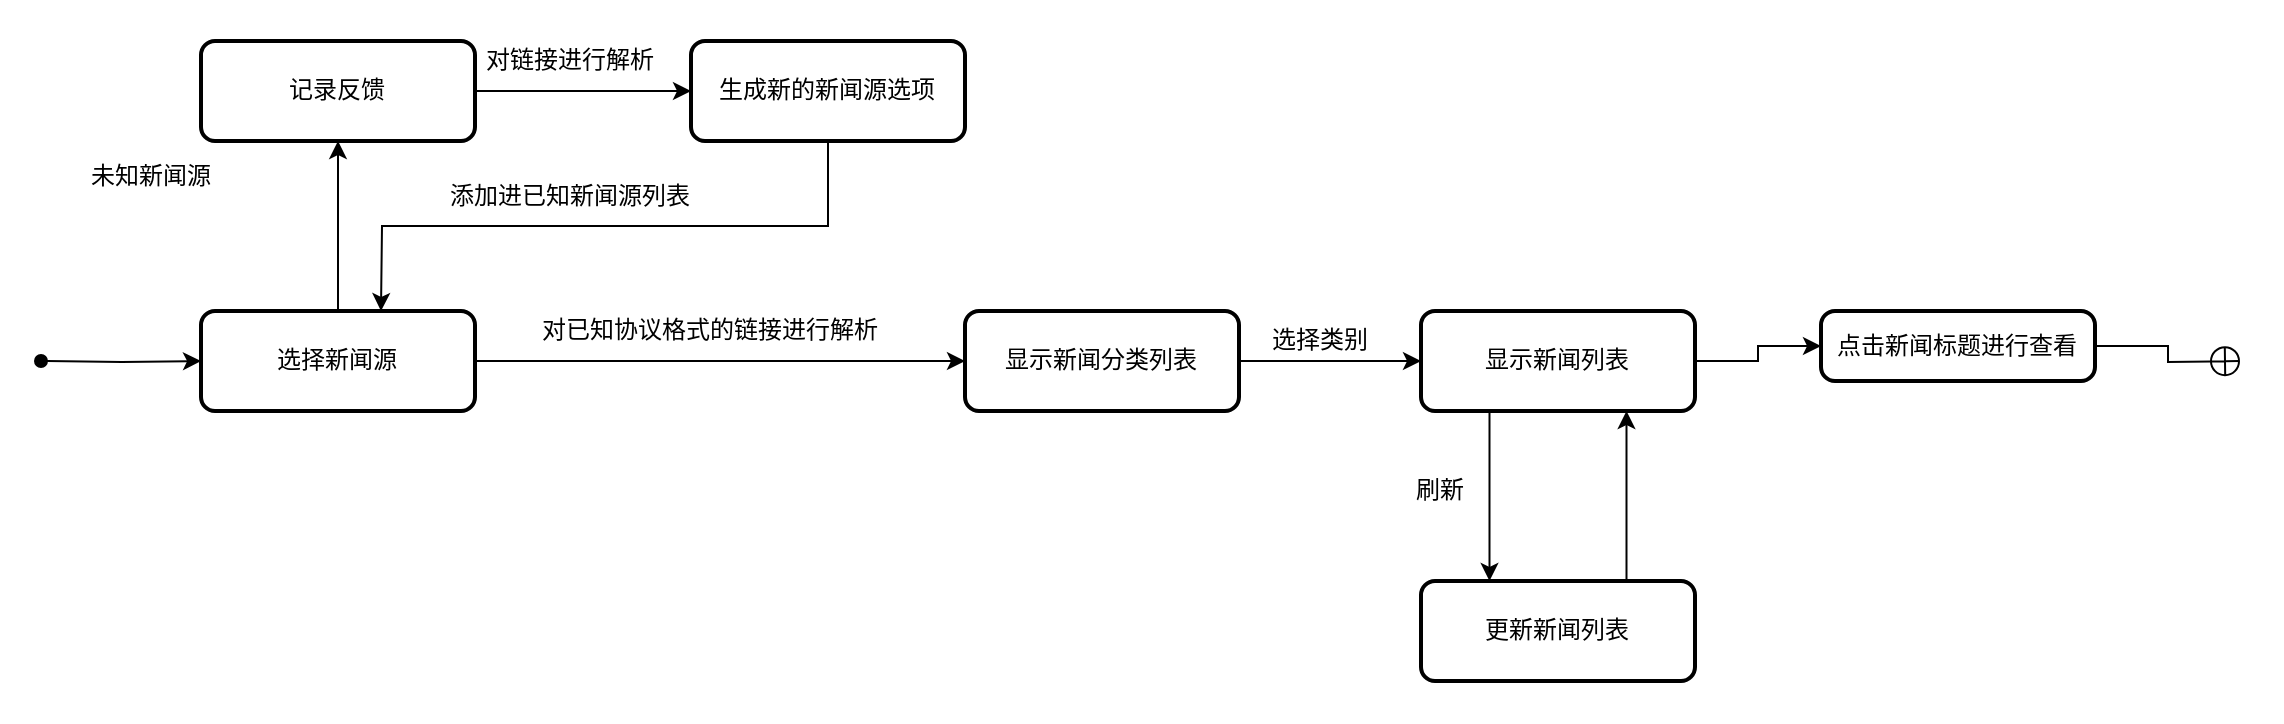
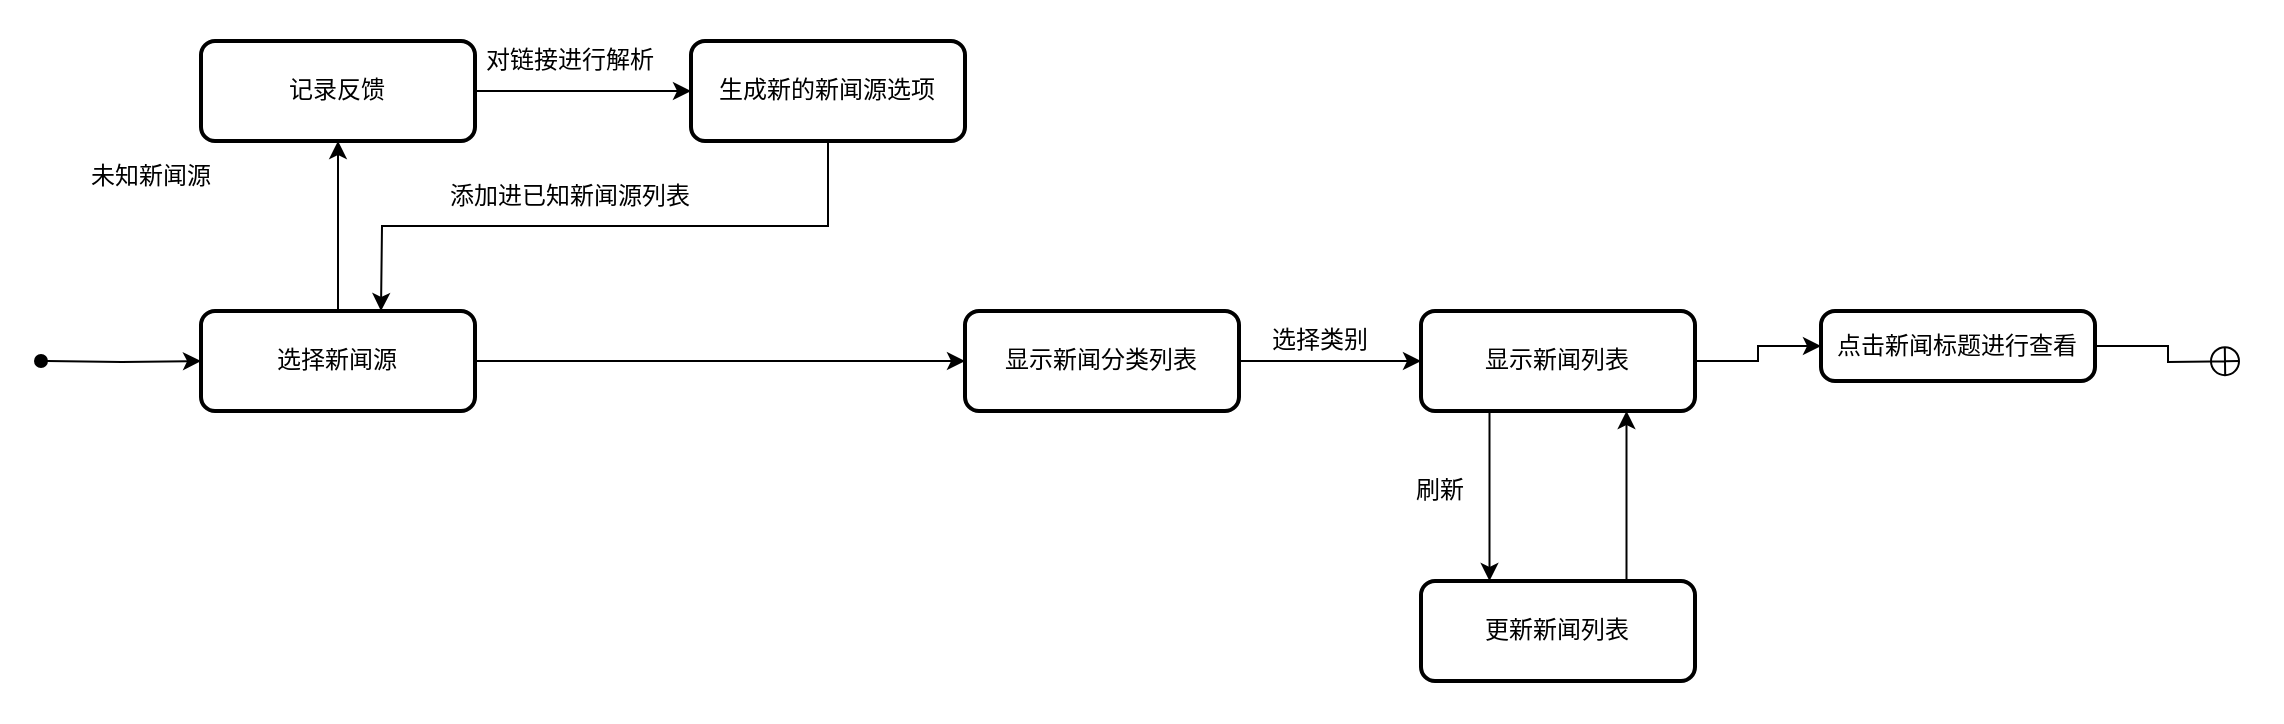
(711, 331) -> none
